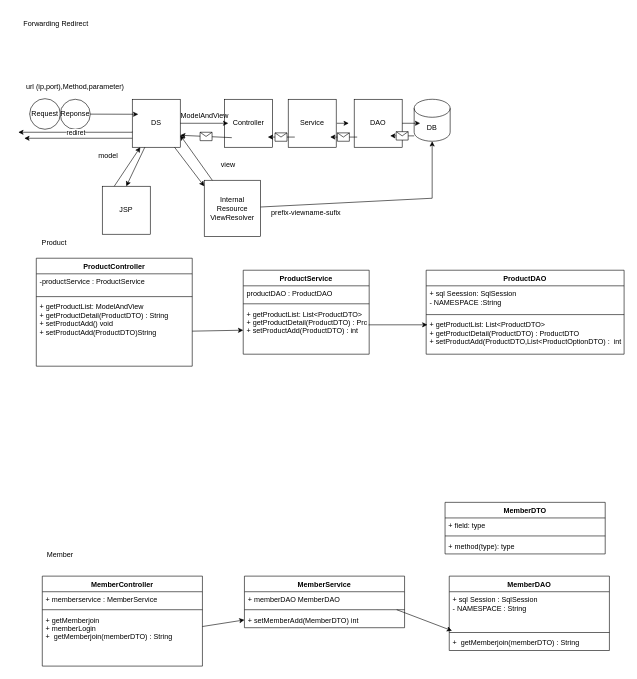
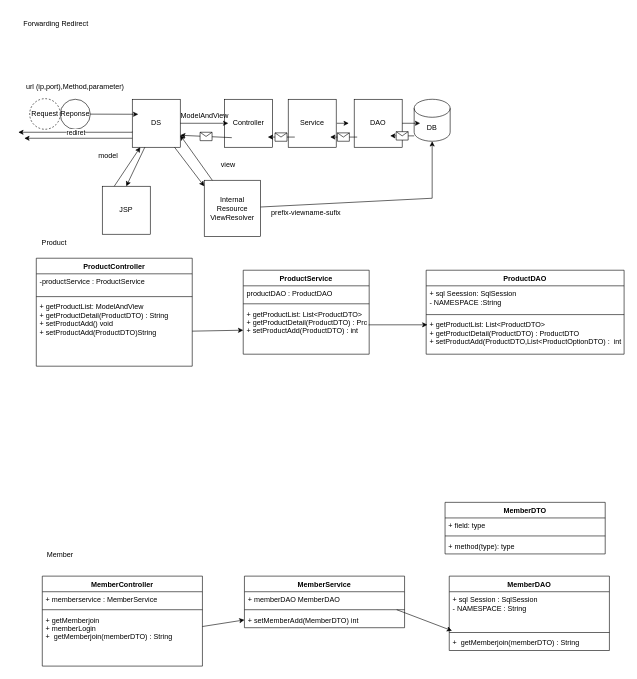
(45, 114) -> (45, 114)
